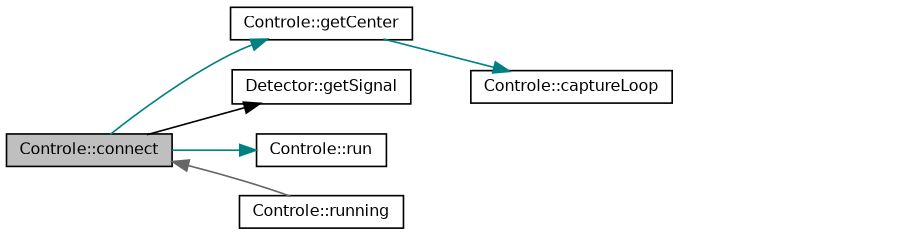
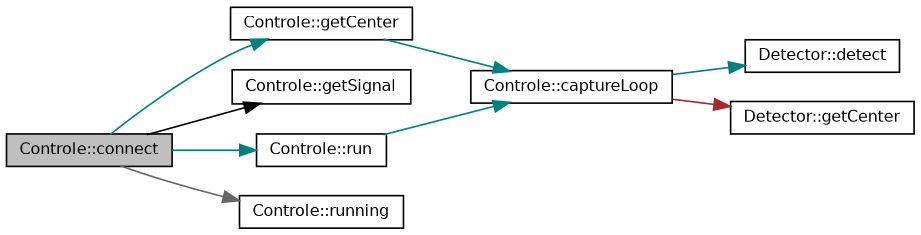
none -> (822, 56)
(321, 87) -> (321, 87)
none -> (822, 118)
none -> (439, 121)
(240, 180) -> (171, 182)
